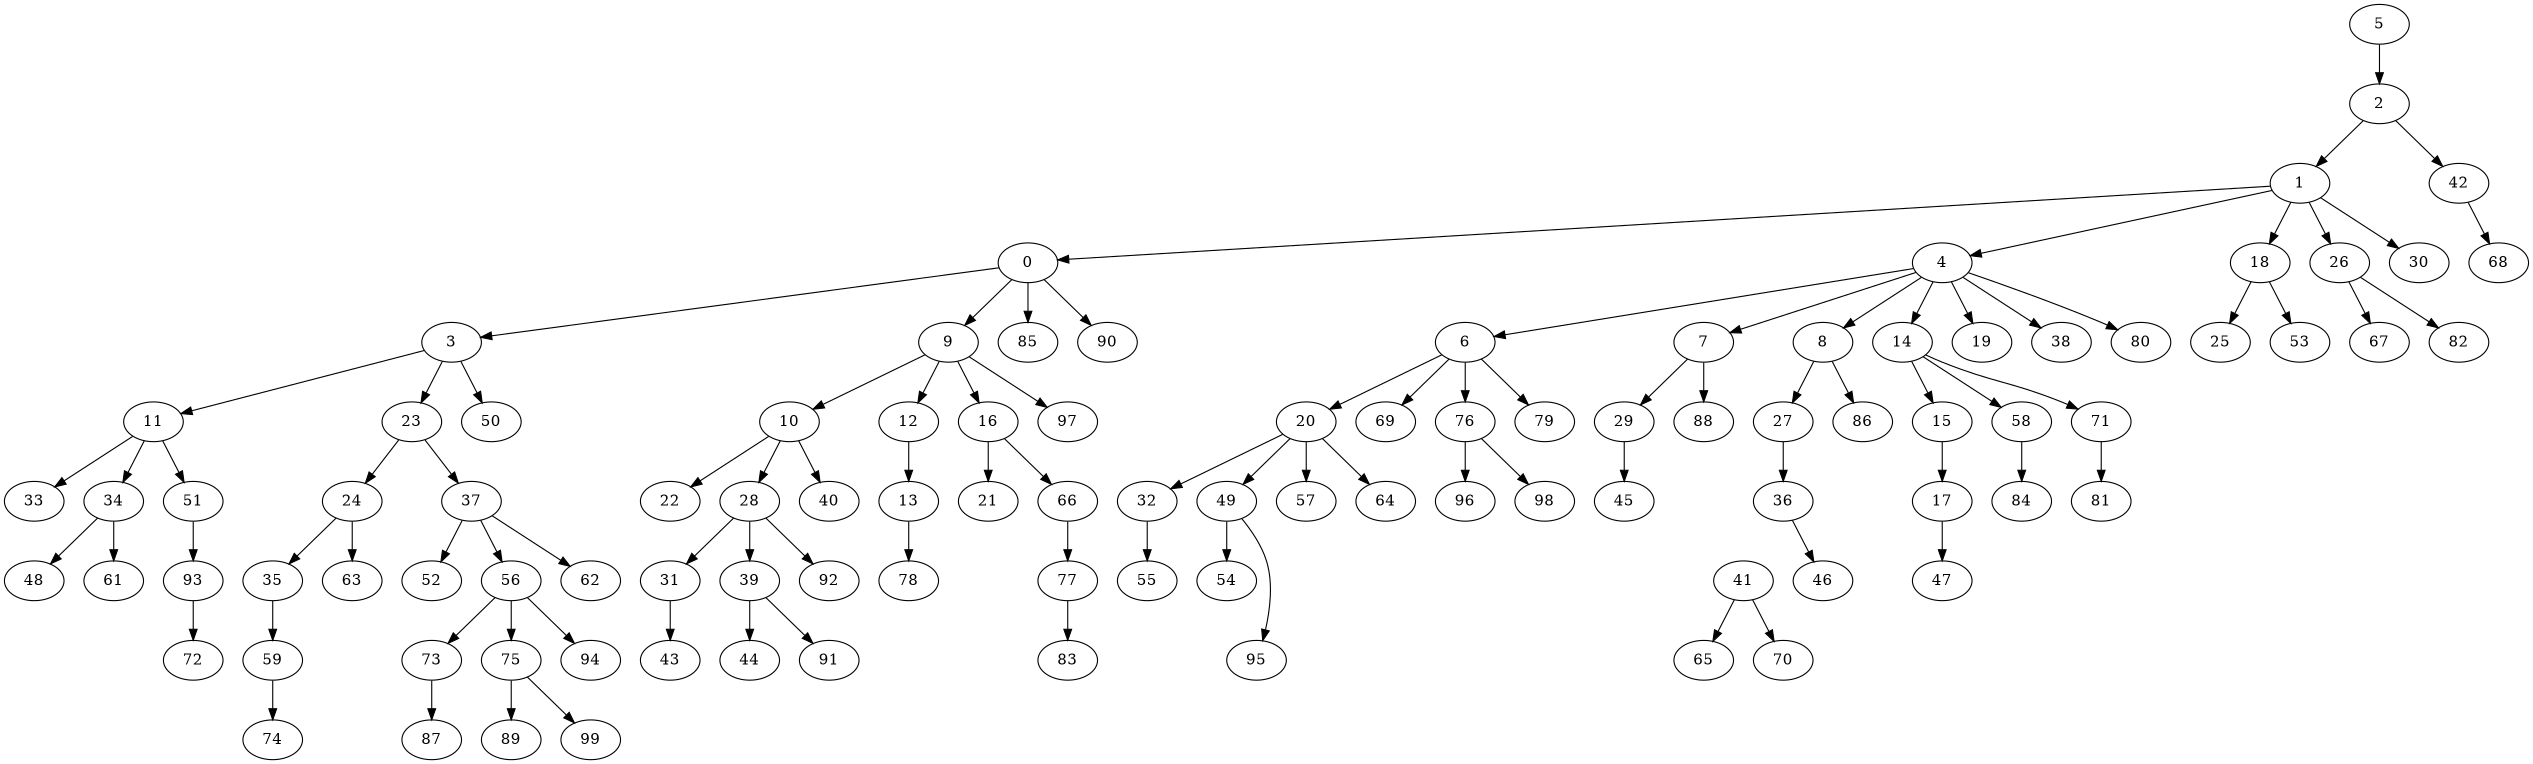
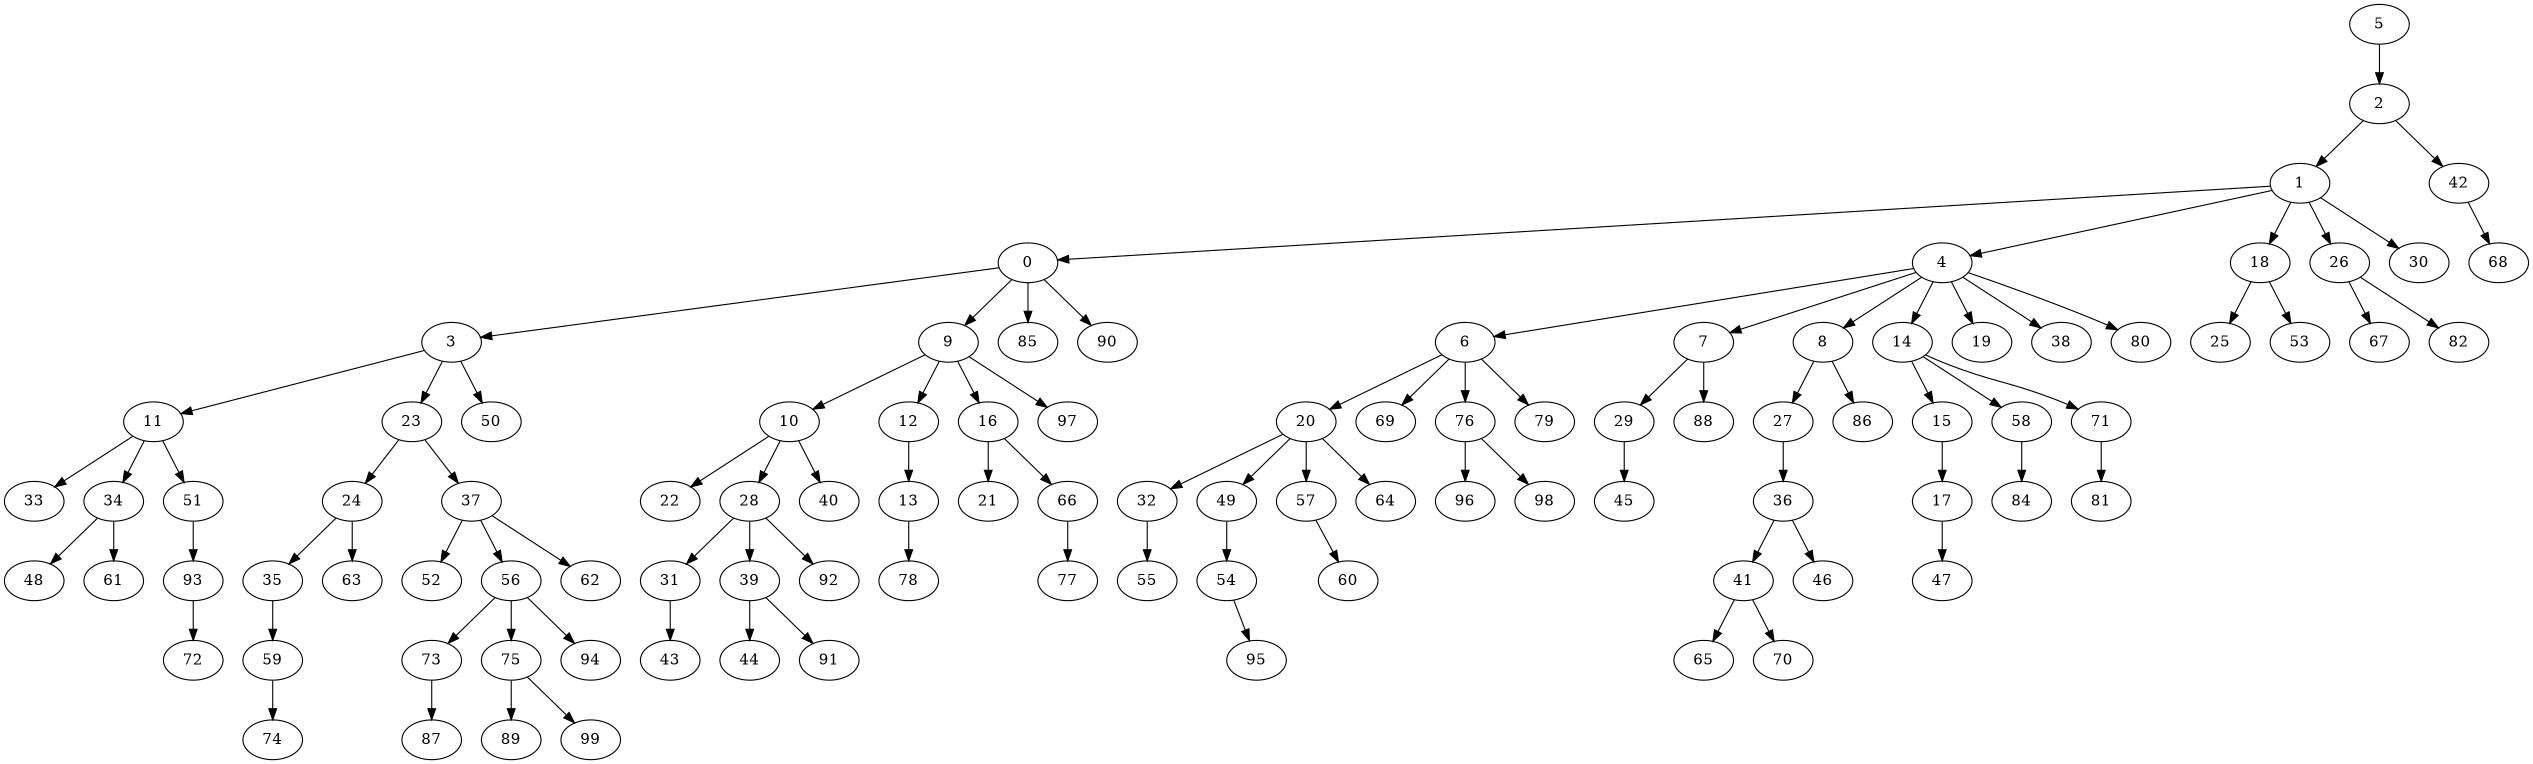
none -> (1766, 536)
(1269, 571) -> (1240, 615)
none -> (1348, 581)
(1068, 660) -> none
